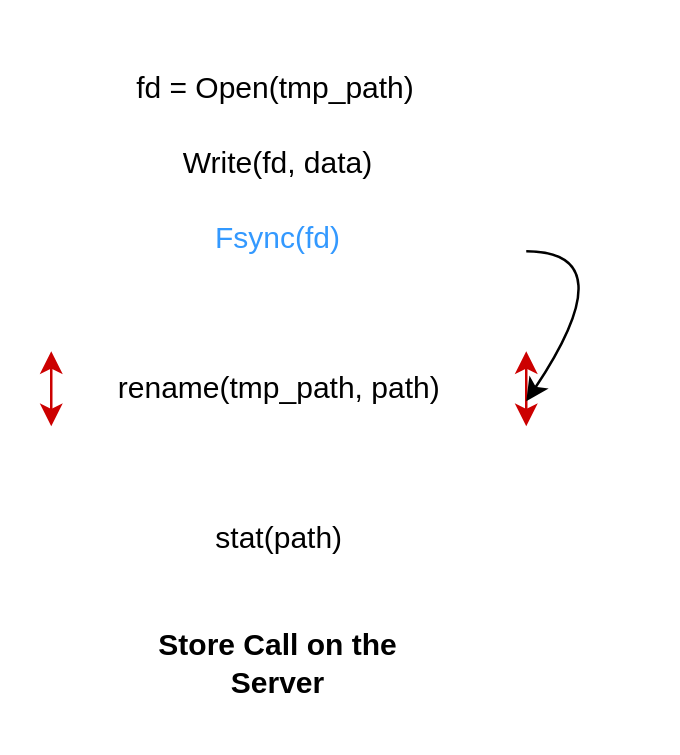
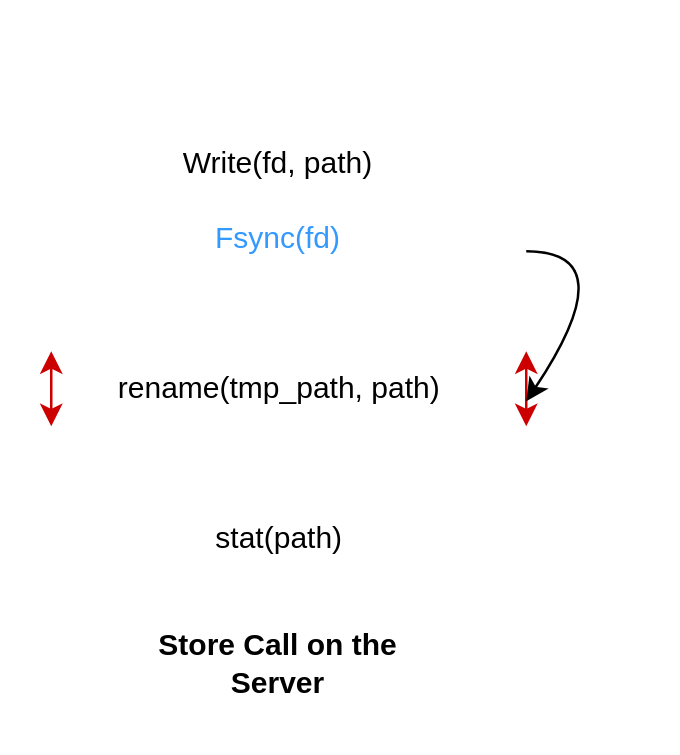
(276, 89) -> none
(279, 164) -> (279, 164)
